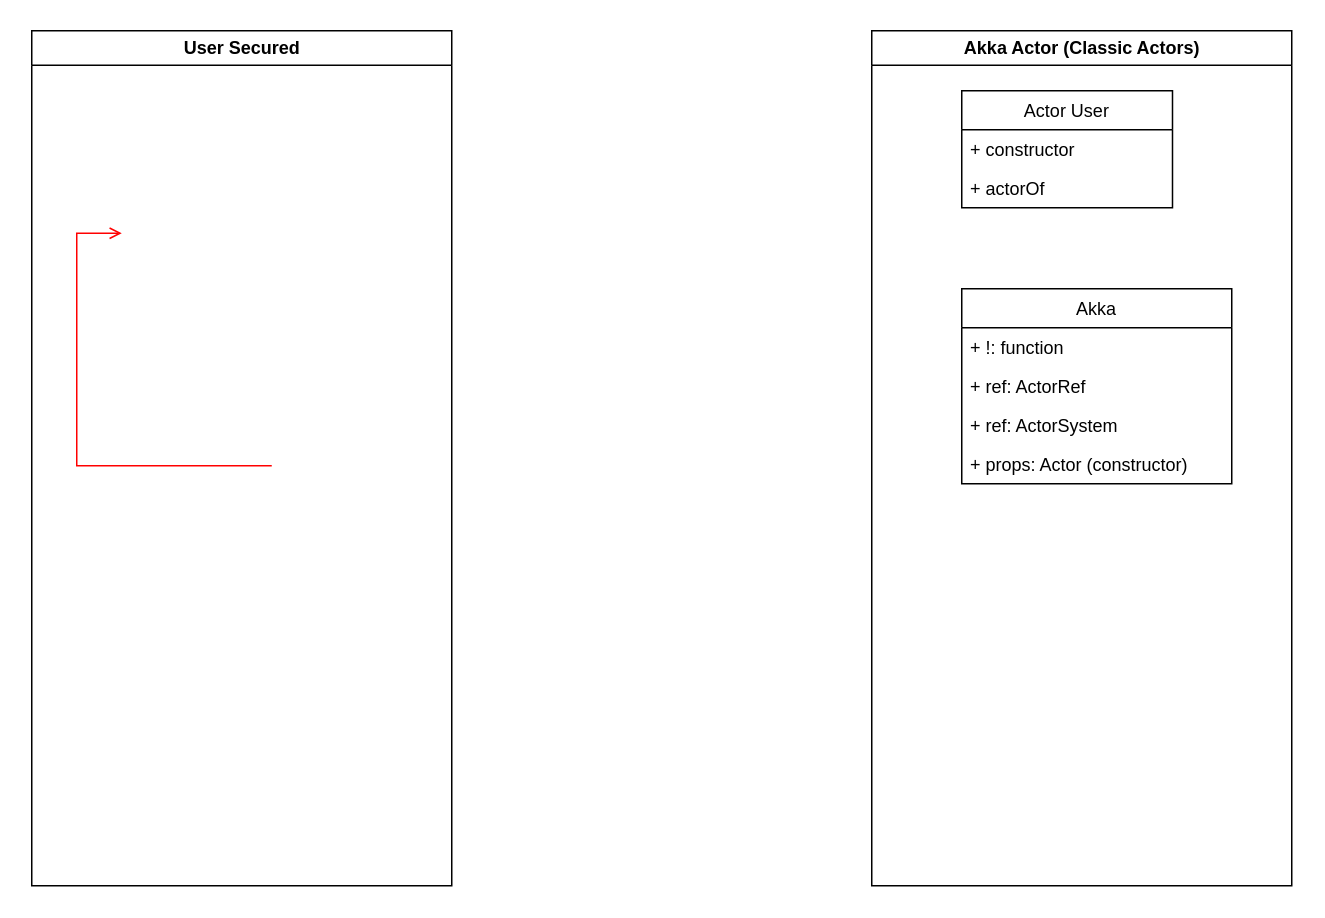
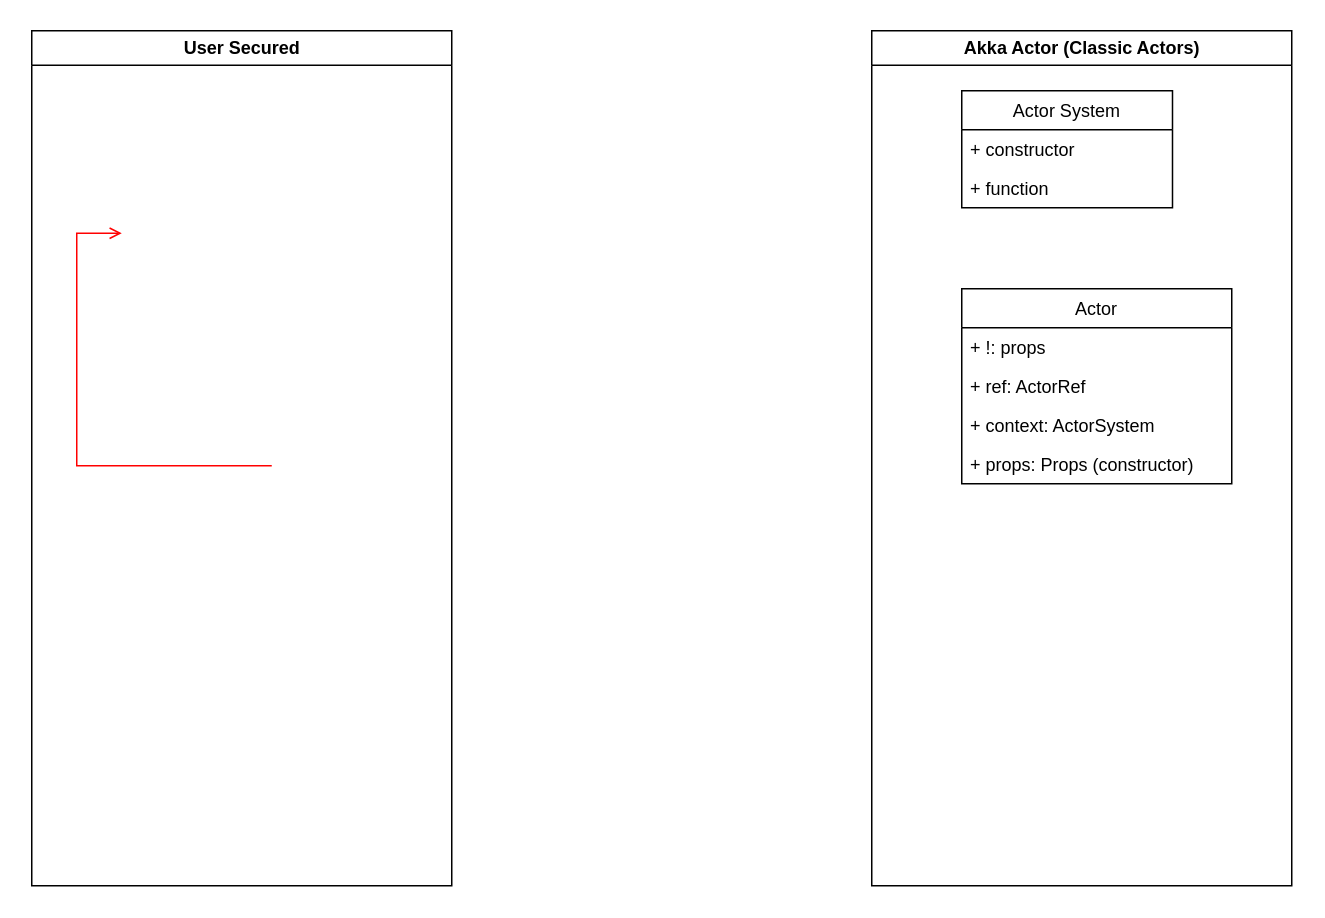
(1066, 111) -> (1066, 111)
(1013, 189) -> (1015, 189)
(1096, 309) -> (1096, 309)
(1024, 348) -> (1011, 348)
(1053, 426) -> (1074, 426)
(1102, 465) -> (1102, 465)
